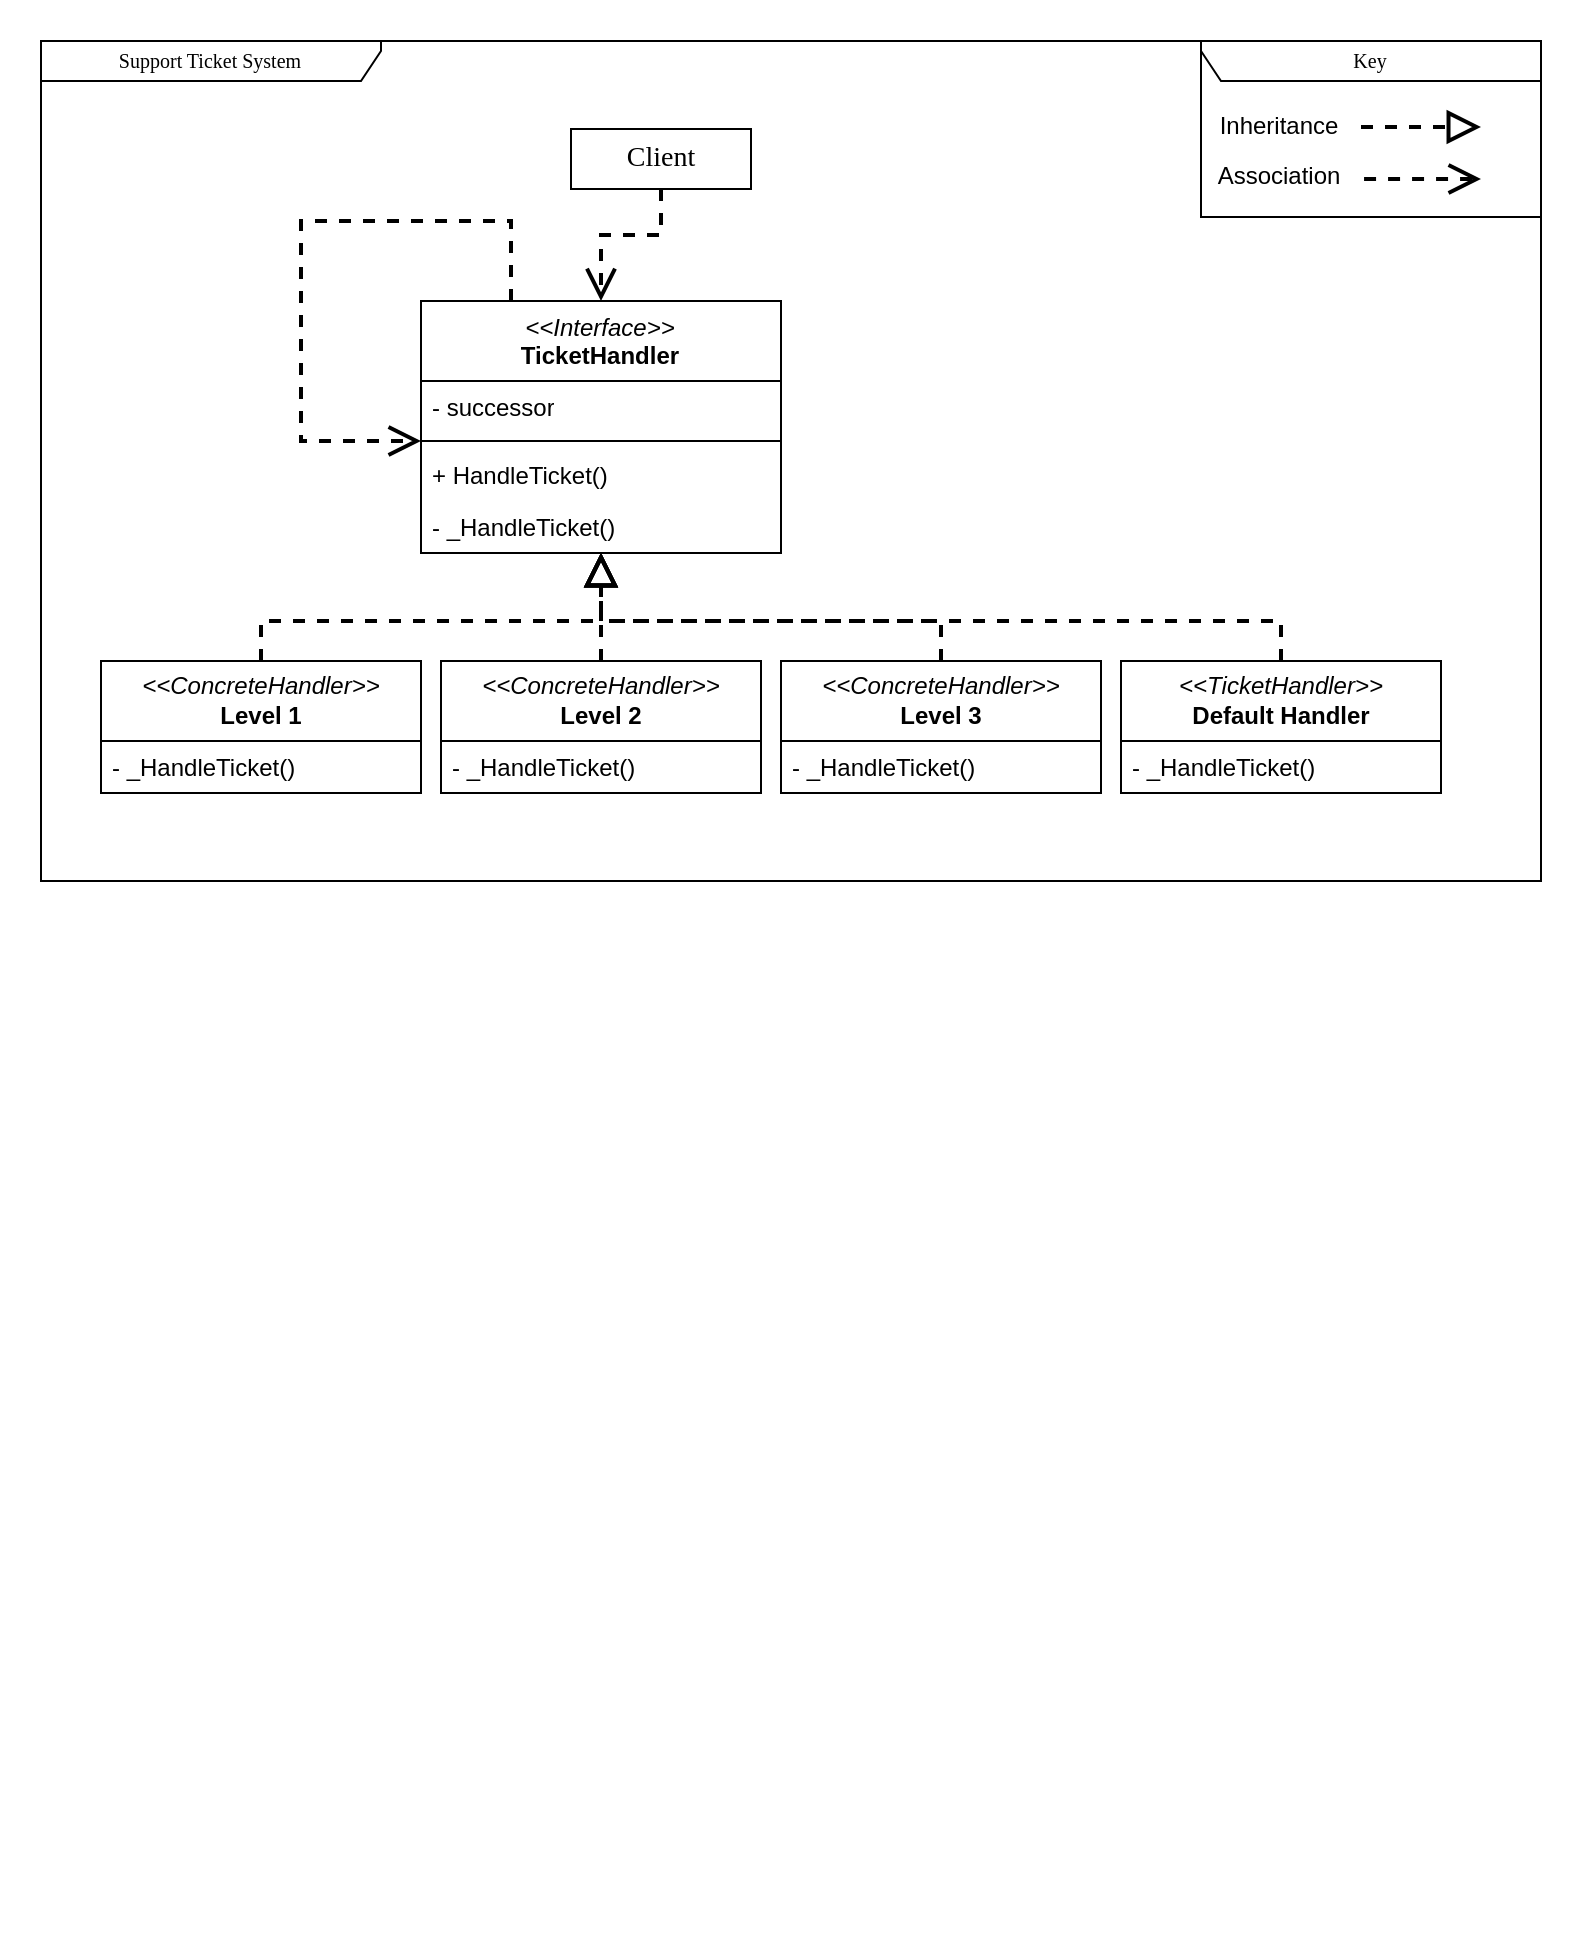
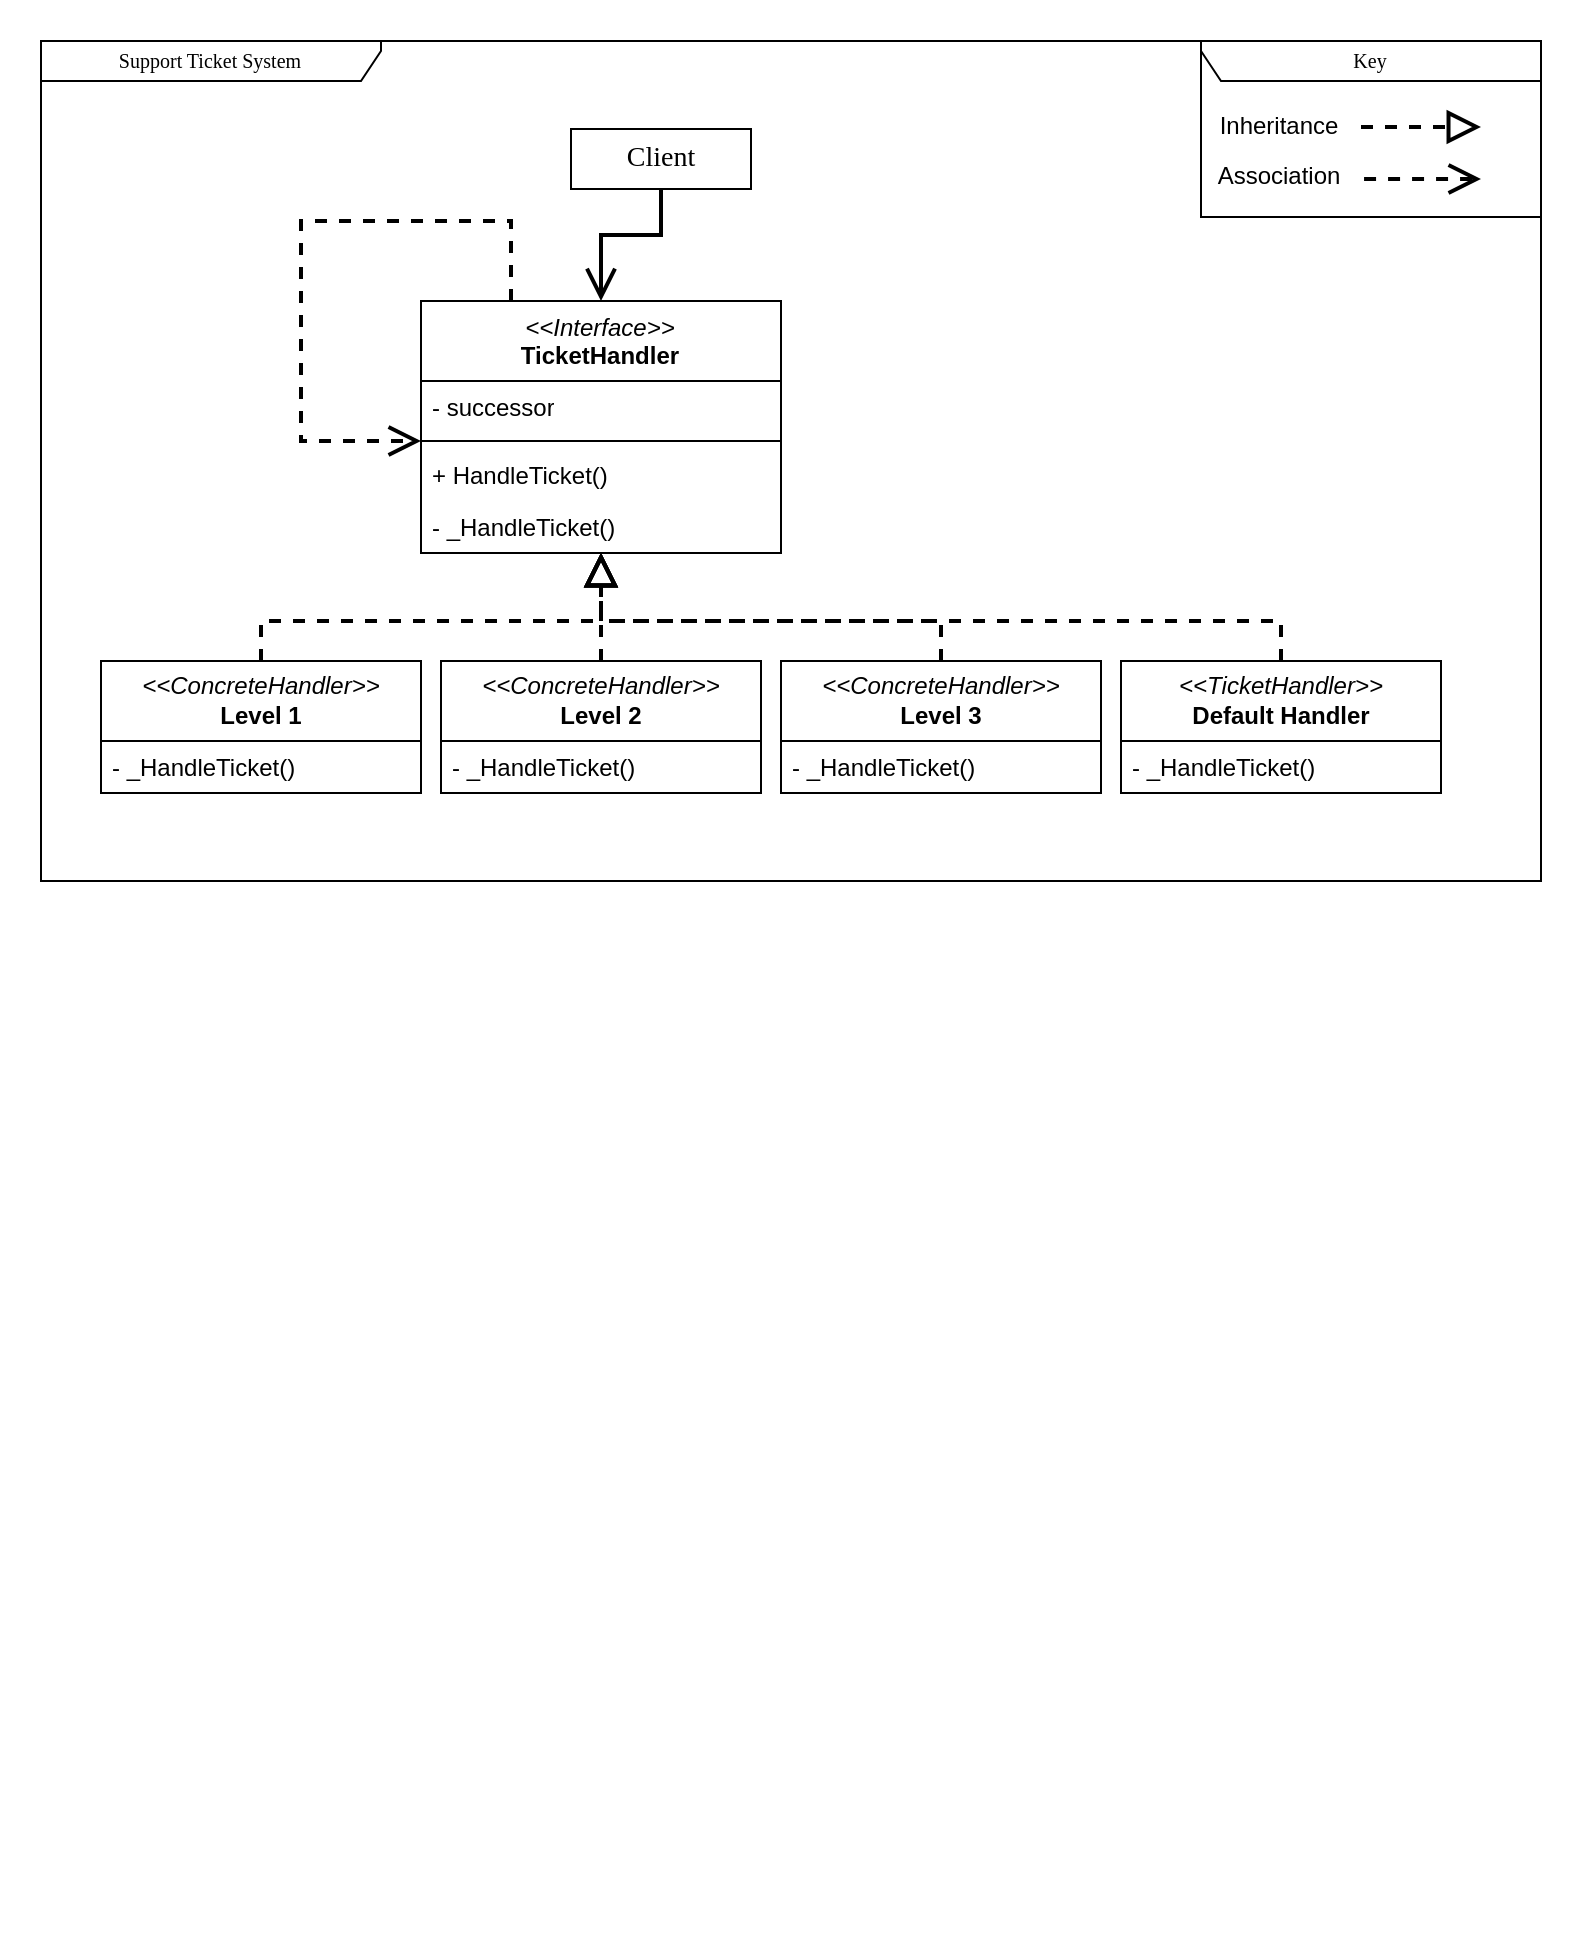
(604, 235) -> (604, 235)
